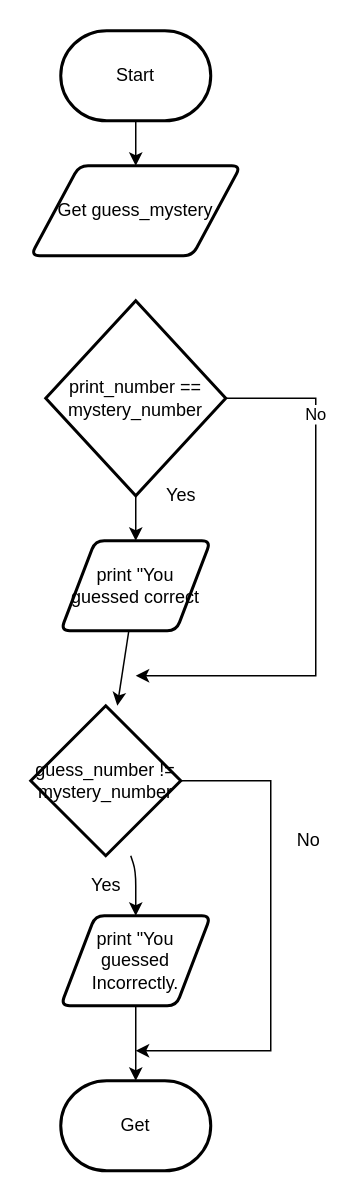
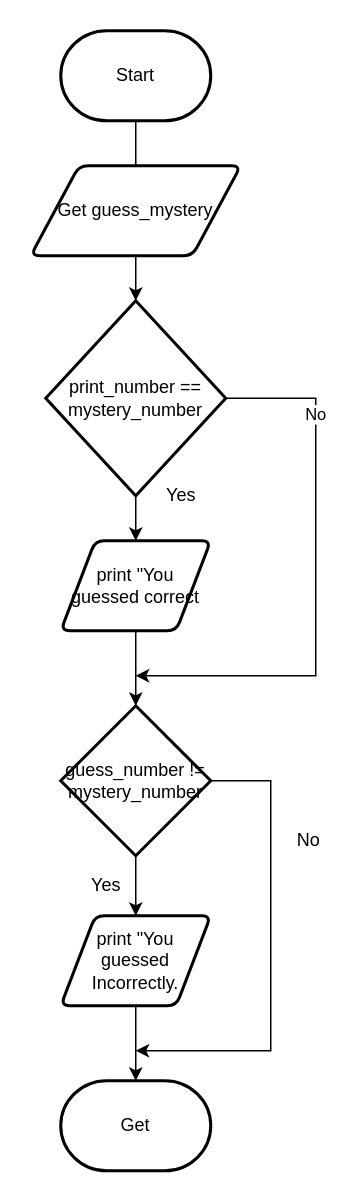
(136, 154) -> (136, 158)
none -> (136, 273)
(106, 781) -> (136, 781)
